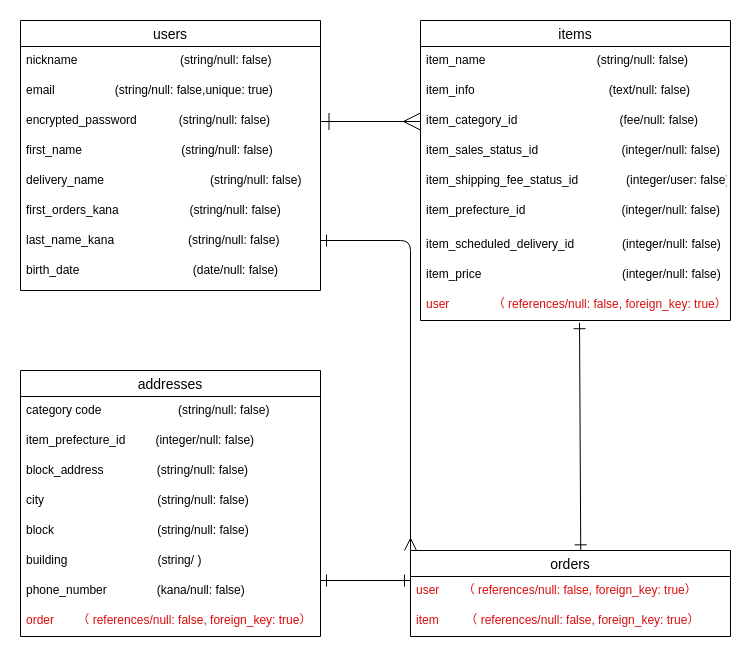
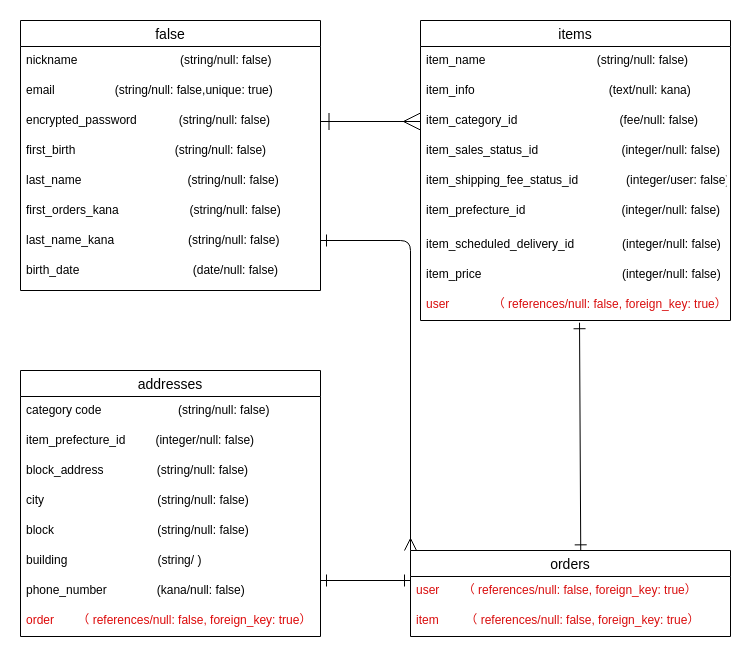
(170, 34) -> (170, 34)
(604, 90) -> (602, 90)
(184, 150) -> (185, 150)
(197, 180) -> (185, 180)
